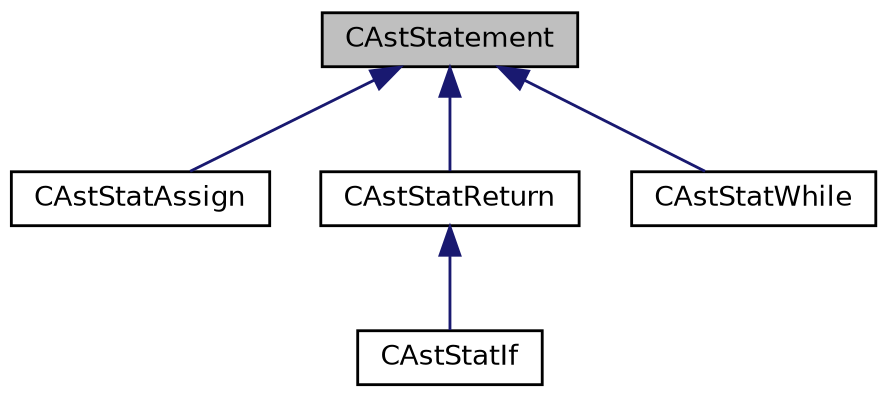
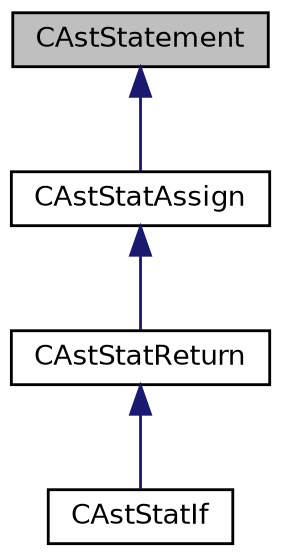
(450, 134) -> (141, 293)
(754, 199) -> none
